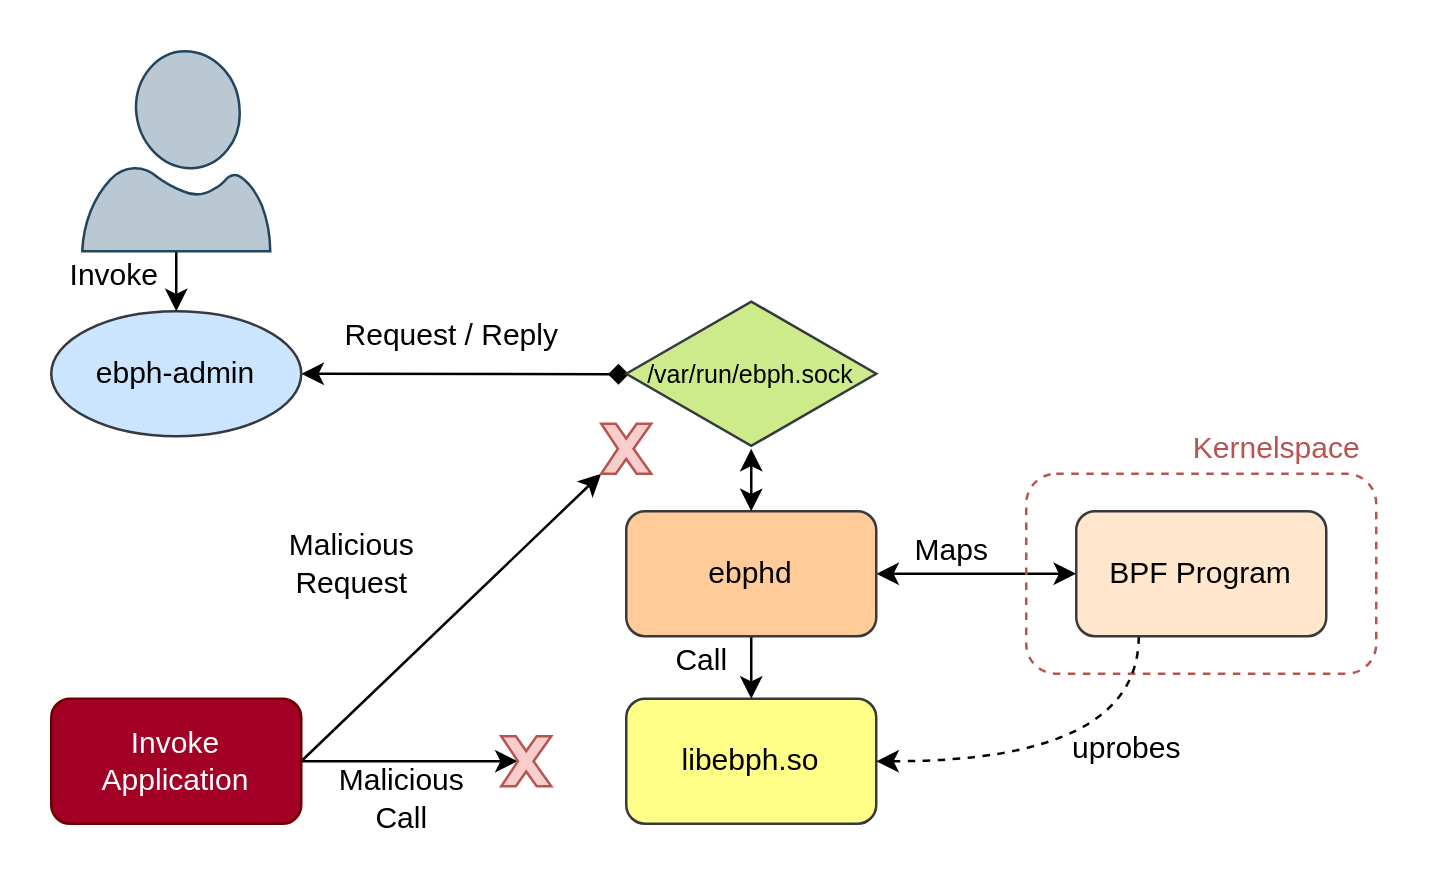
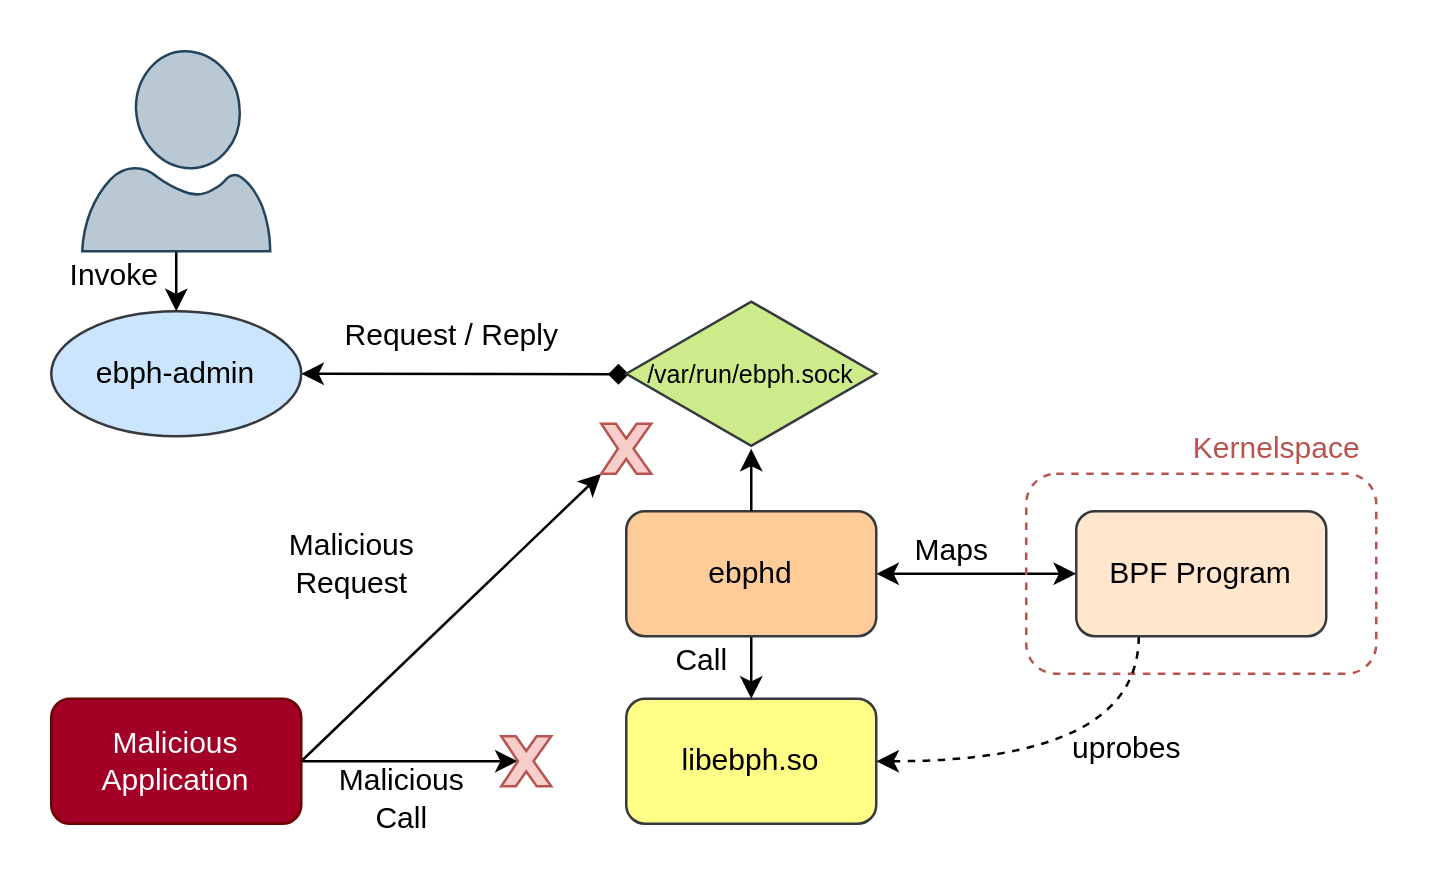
(751, 493) -> (751, 500)
(176, 761) -> (176, 761)
